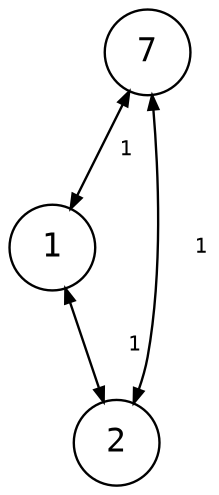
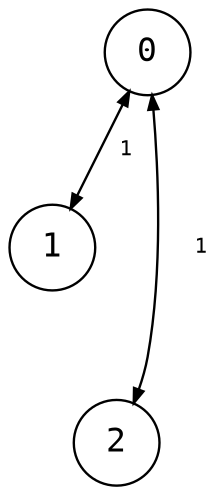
(148, 52) -> (148, 52)
(84, 345) -> none
